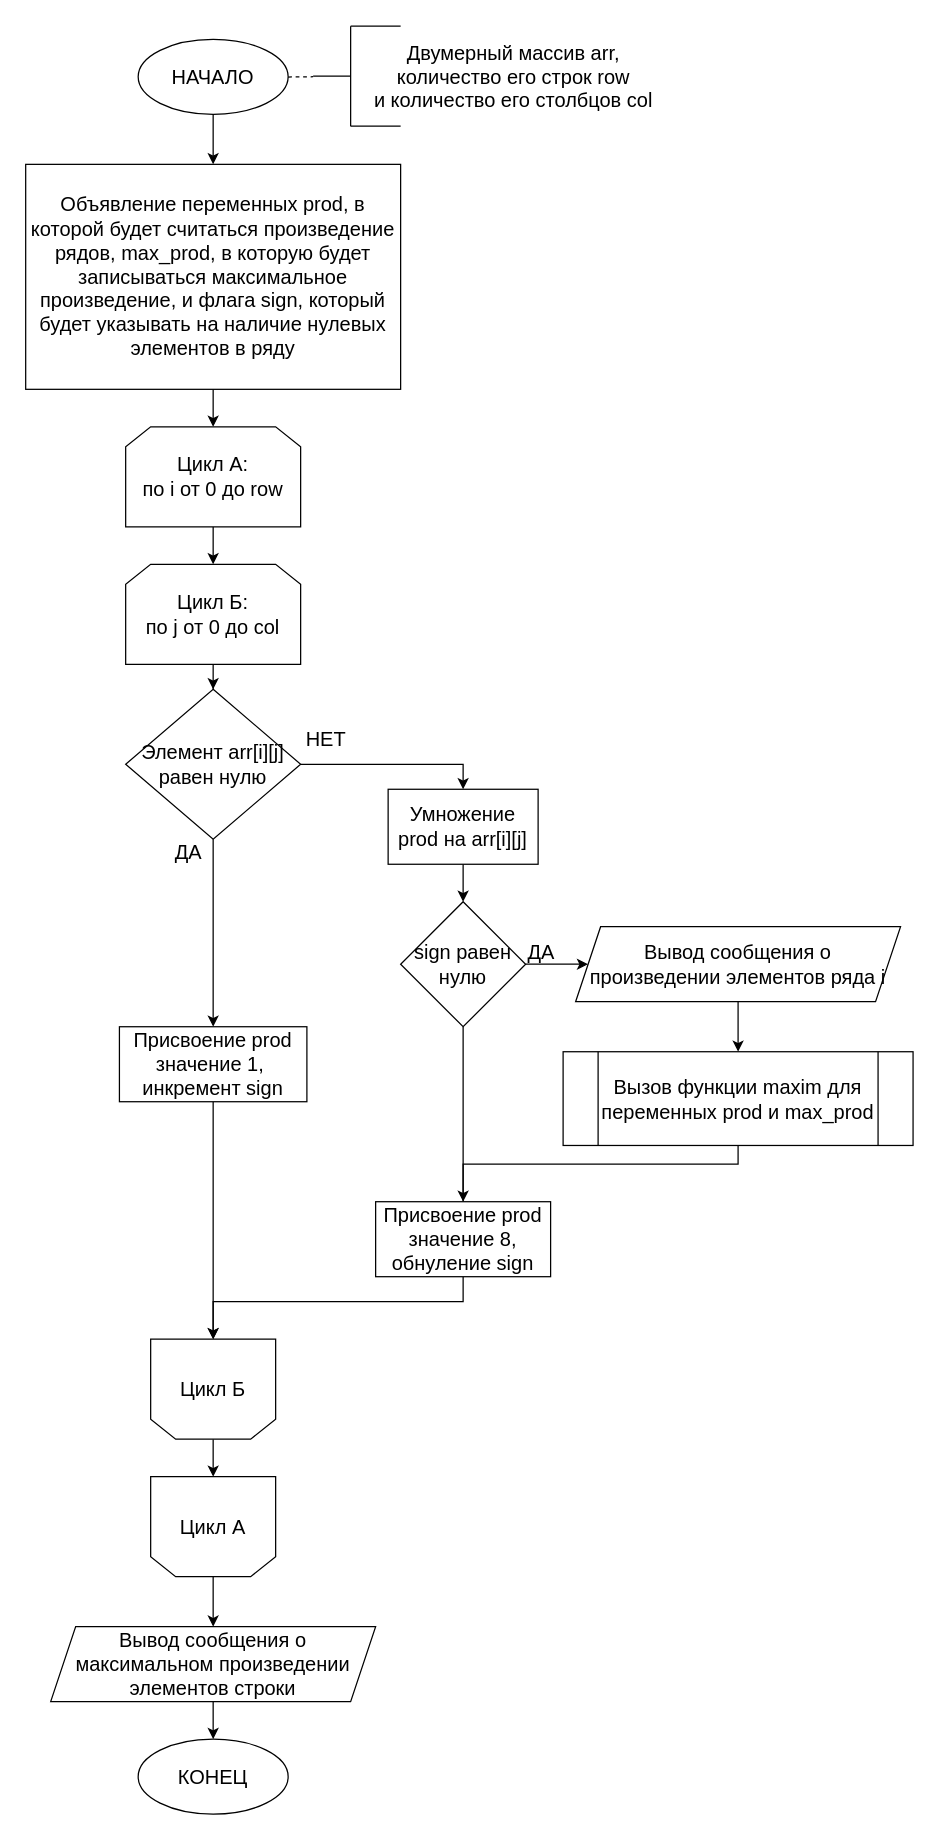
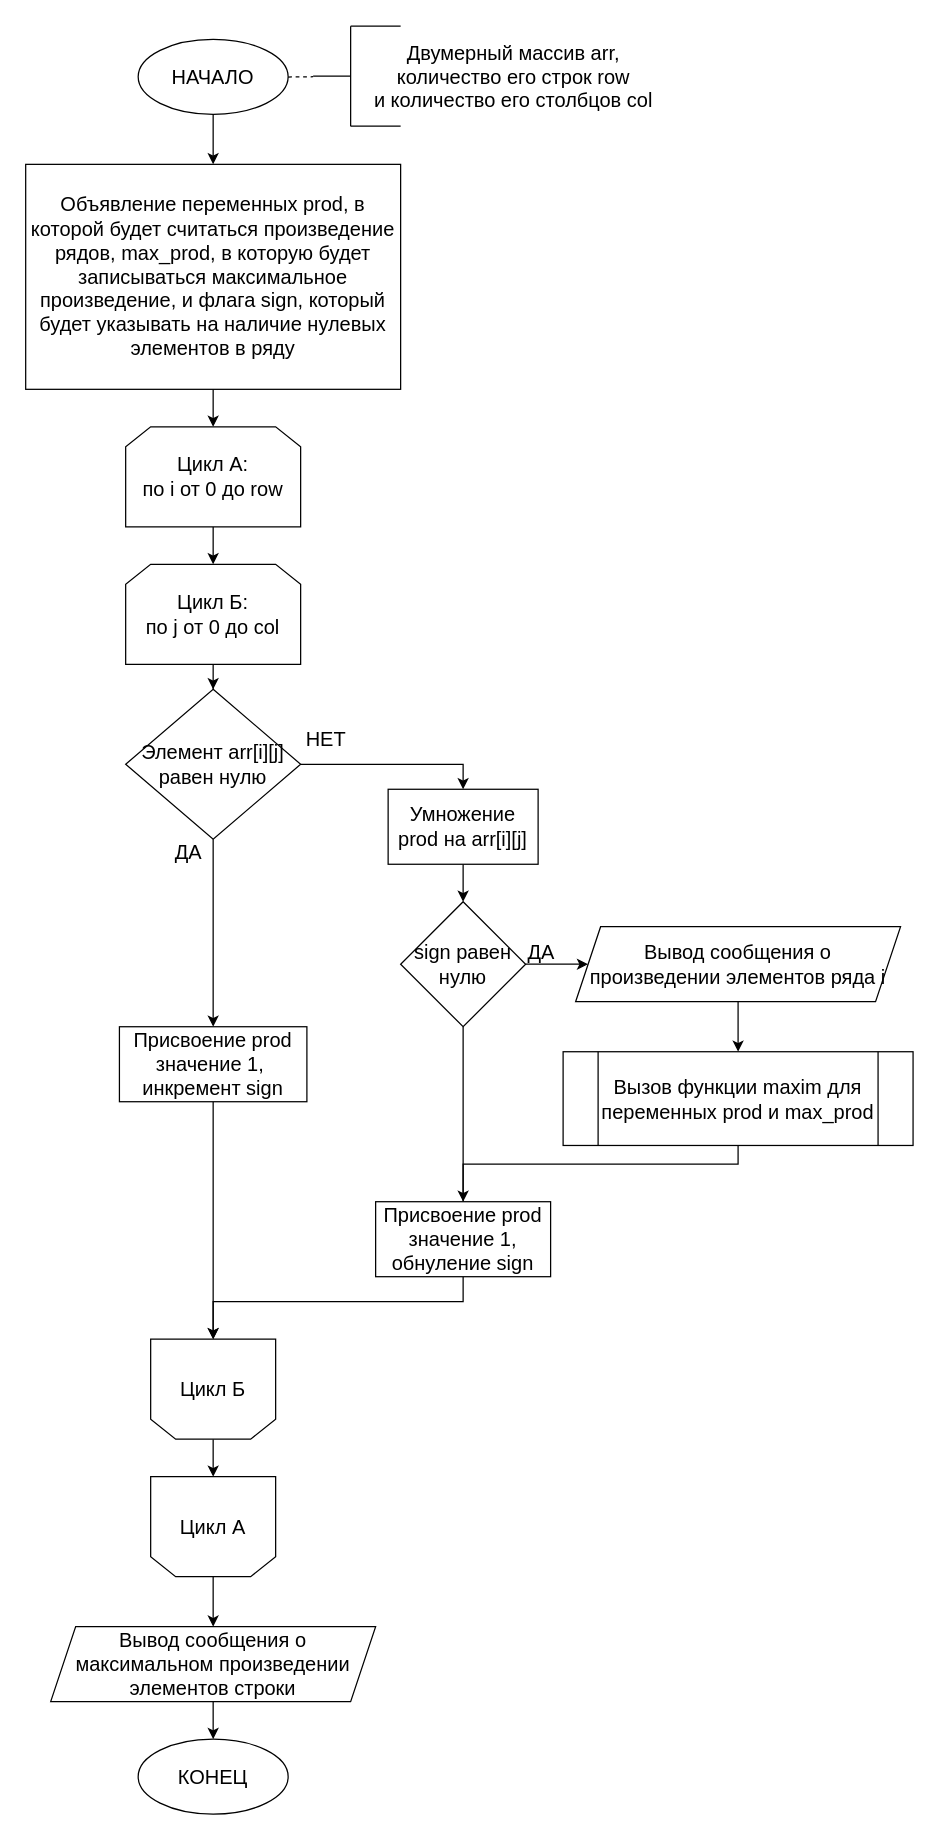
(463, 1239) -> (463, 1239)
